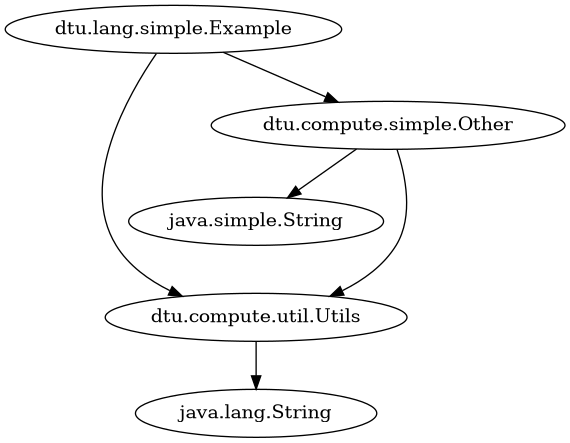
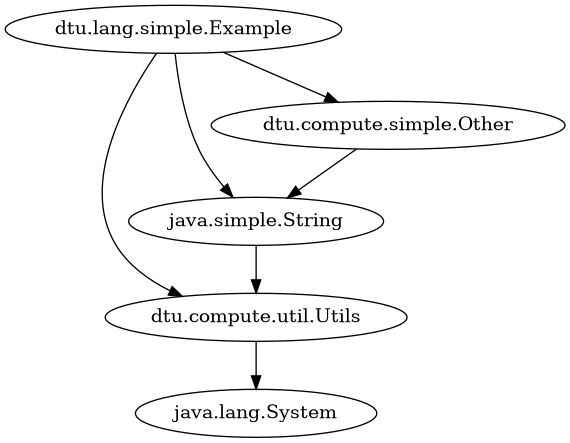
none -> (189, 124)
(402, 233) -> (256, 263)
(256, 413) -> (256, 413)
